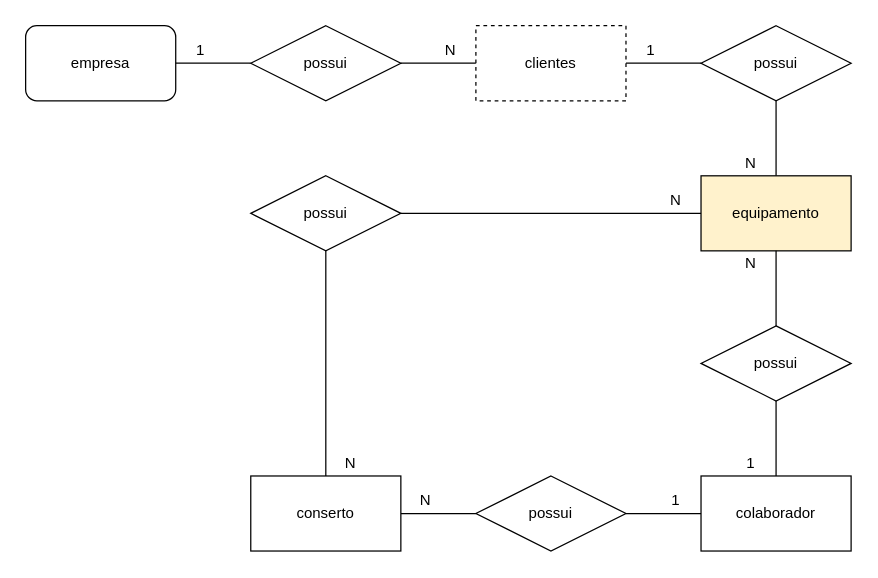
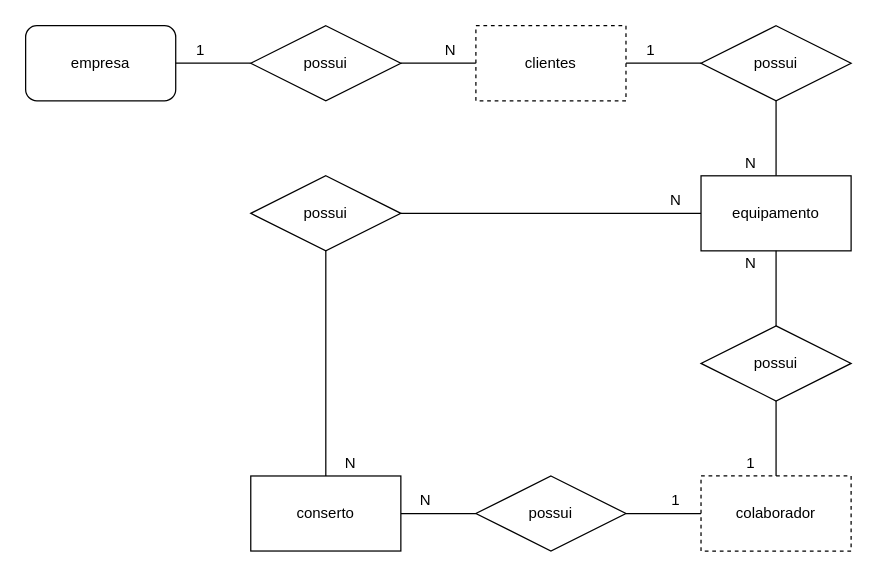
(776, 213) -> (776, 213)
(776, 513) -> (776, 513)
